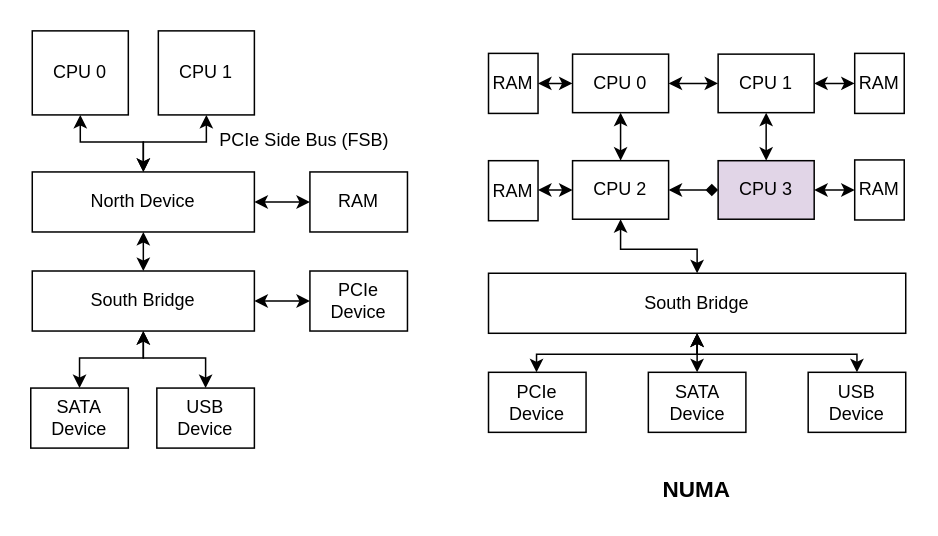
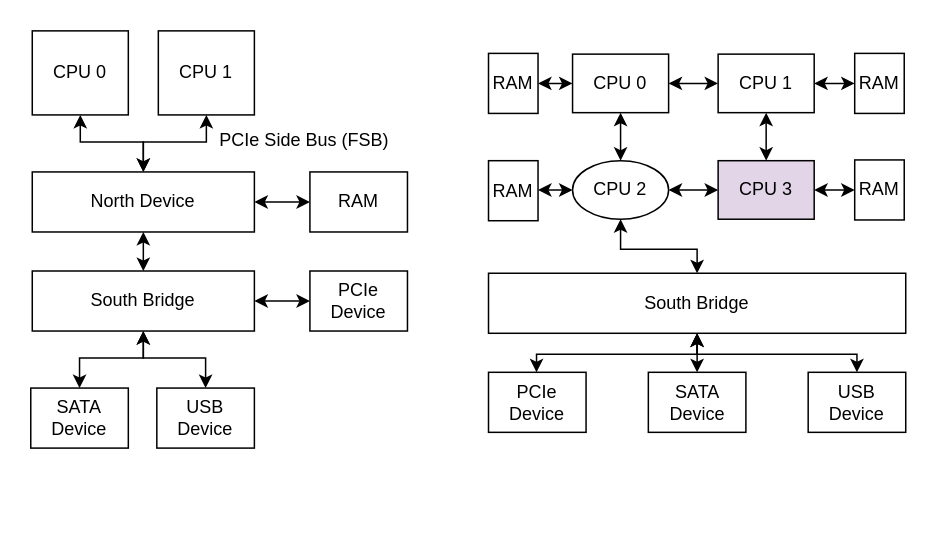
(620, 190) -> (620, 190)
(705, 190) -> (706, 190)
(697, 488) -> none
